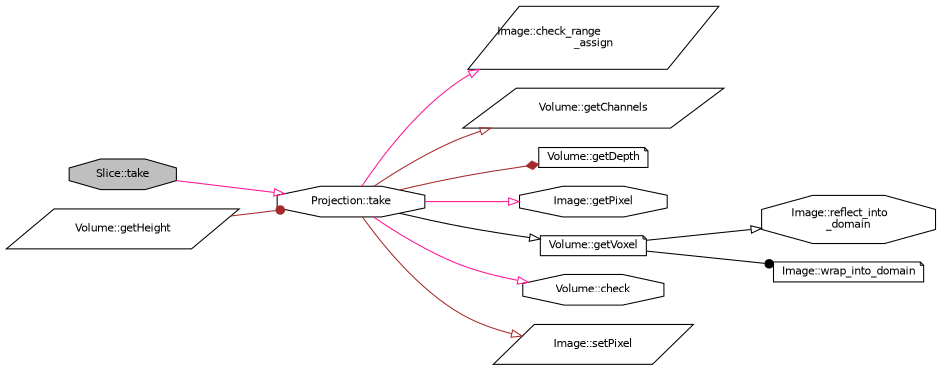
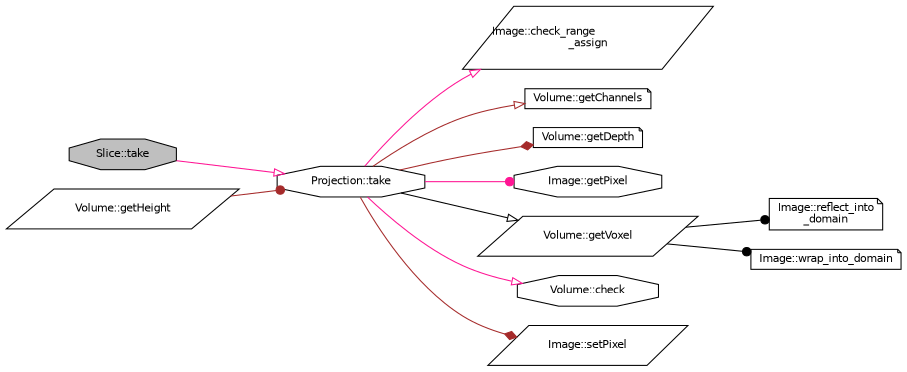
(593, 108) -> (588, 99)
(467, 202) -> (465, 182)
(849, 219) -> (826, 214)
(699, 235) -> (723, 224)
(593, 246) -> (588, 236)
(427, 289) -> (420, 280)
